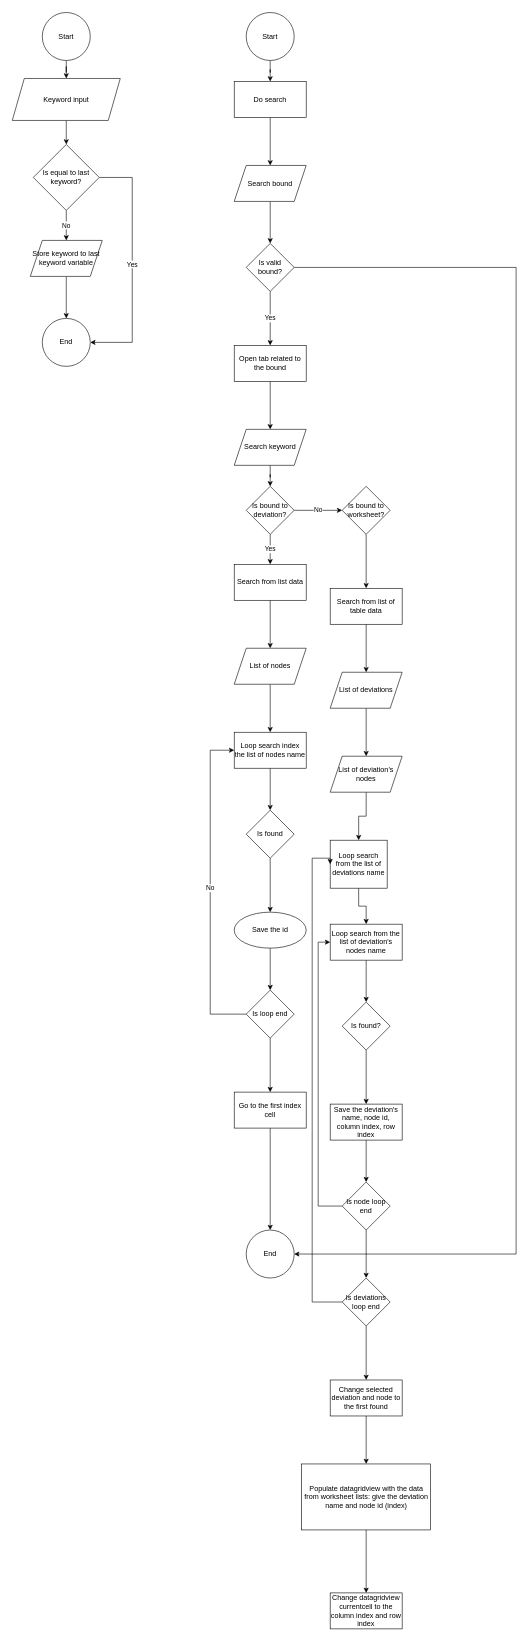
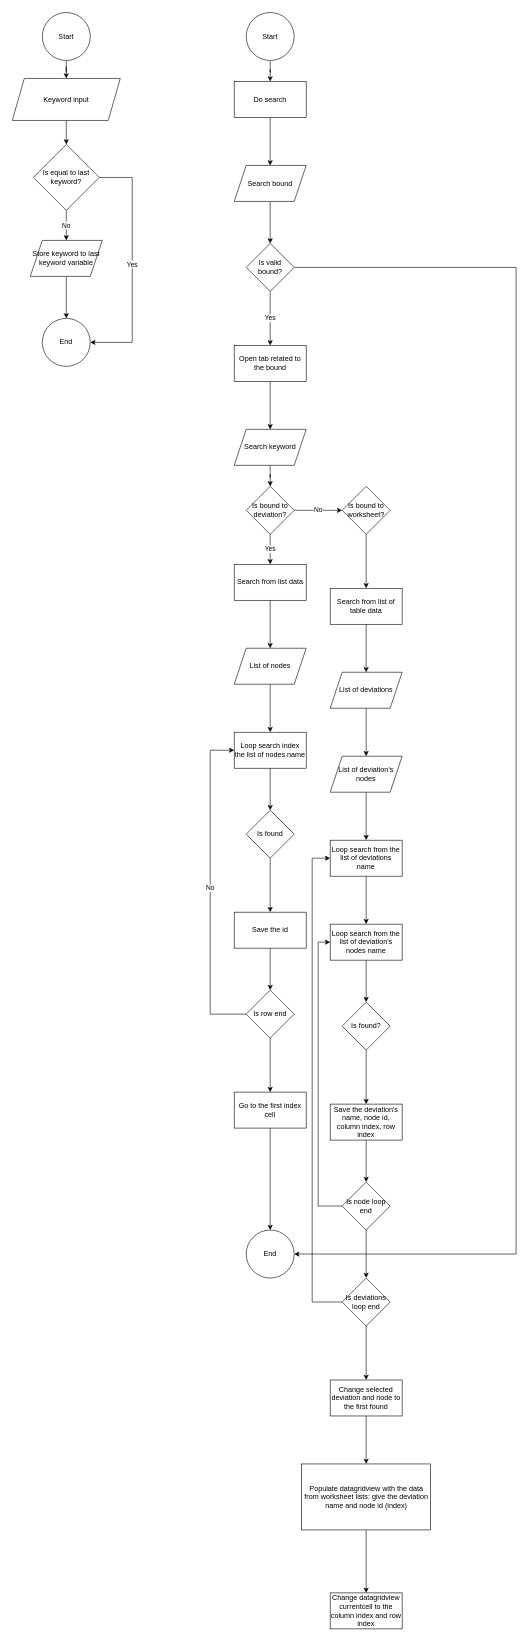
(359, 864) -> (366, 858)
(270, 930) -> (270, 930)
(270, 1014) -> (270, 1014)
